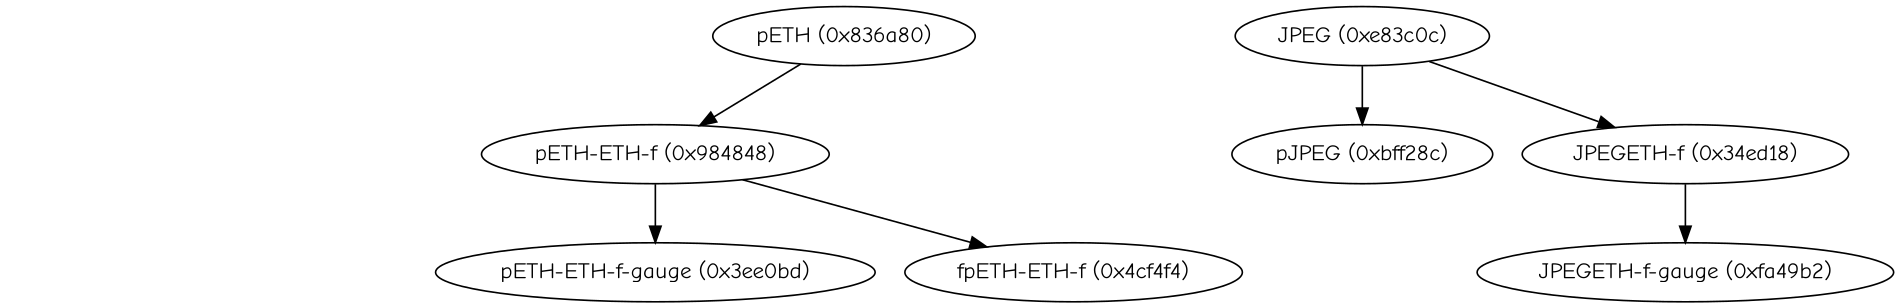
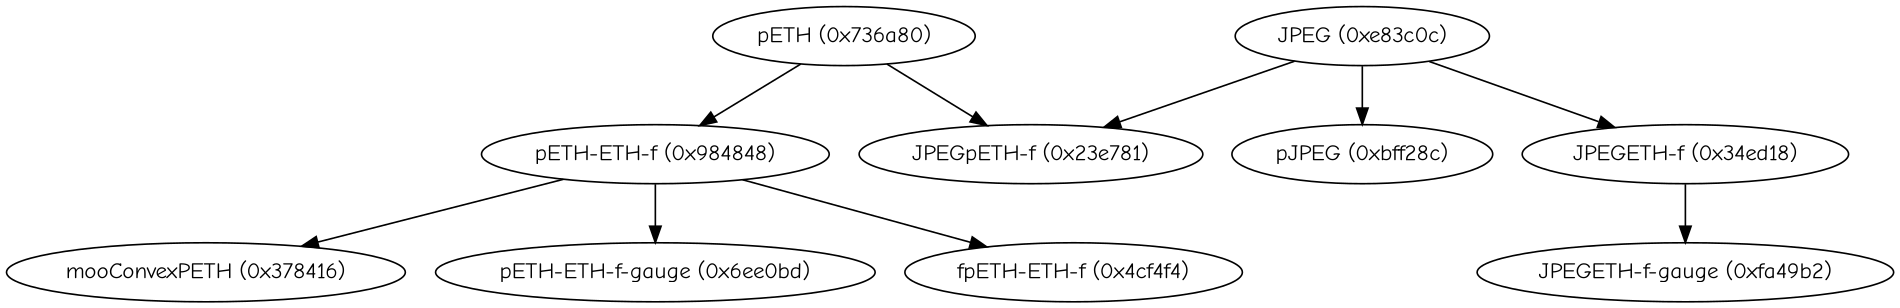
(844, 36) -> (844, 36)
none -> (1031, 154)
none -> (206, 272)
(655, 272) -> (655, 272)
